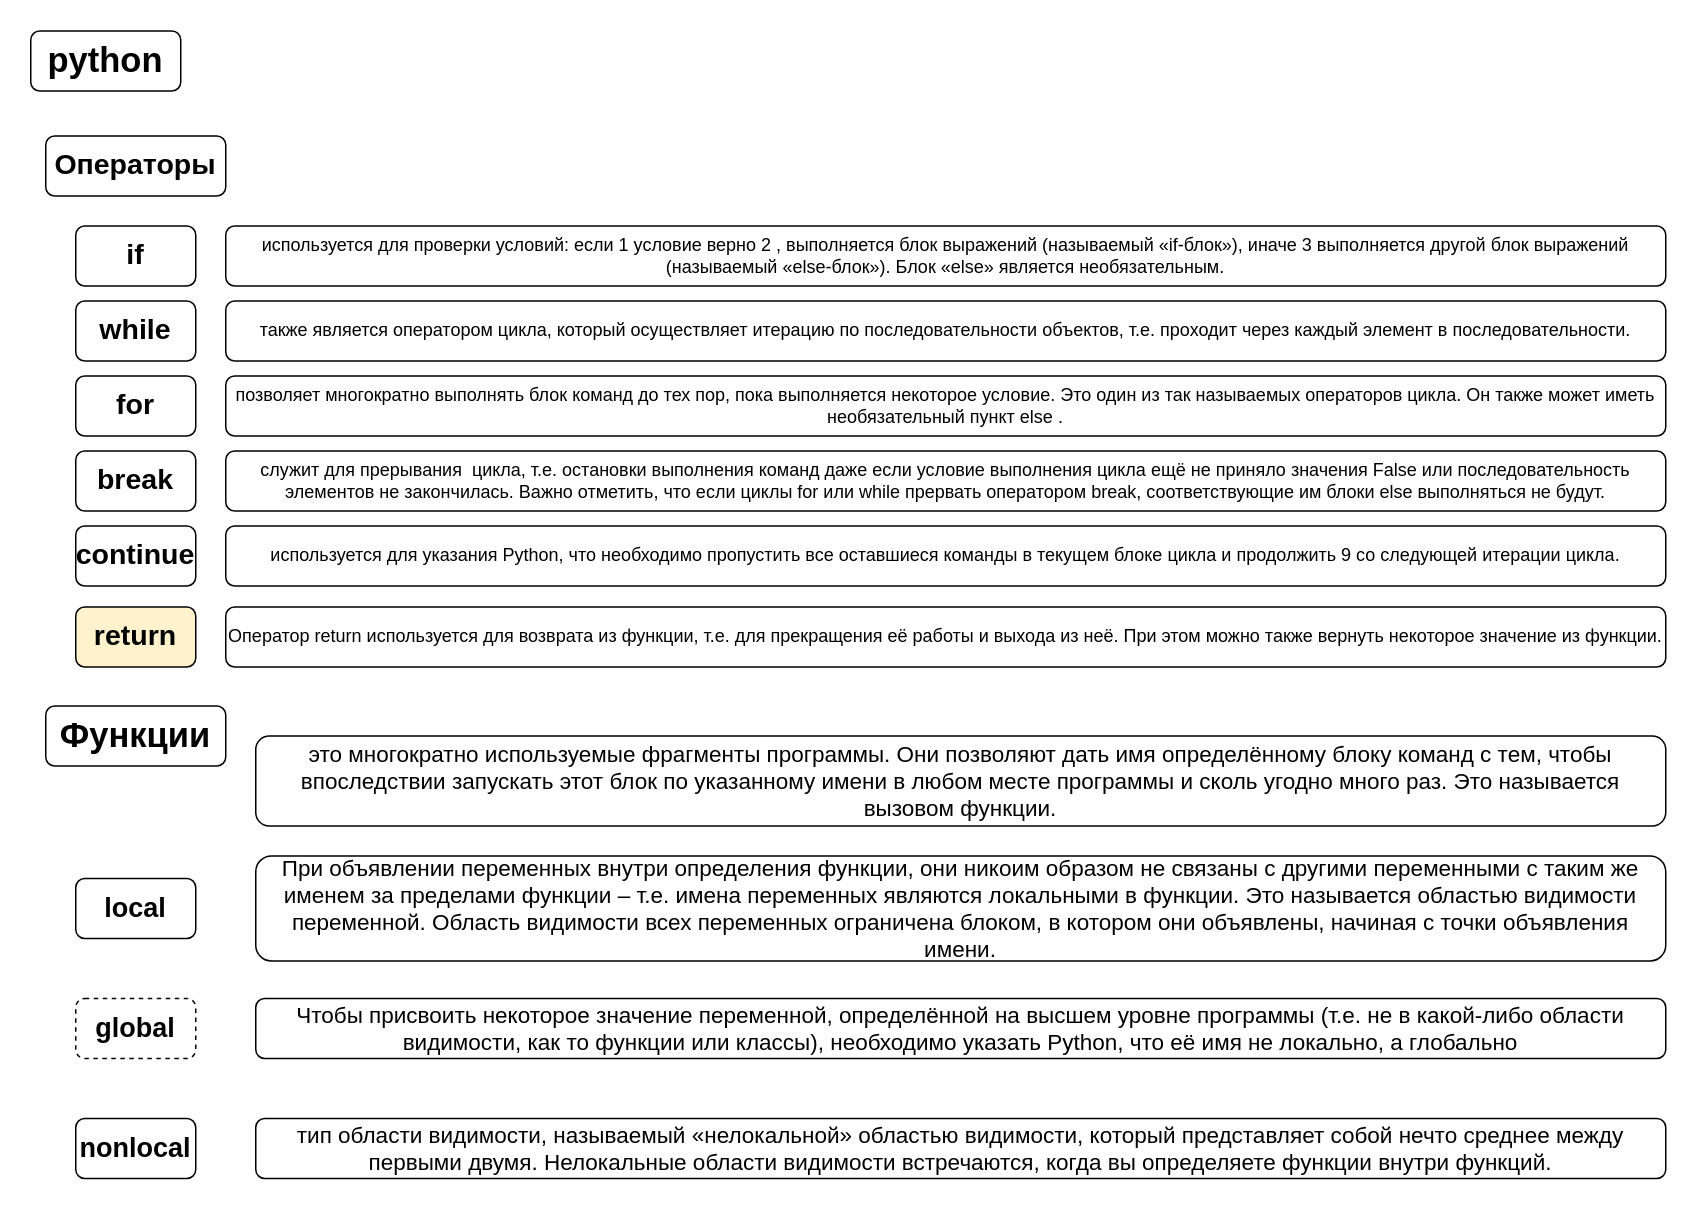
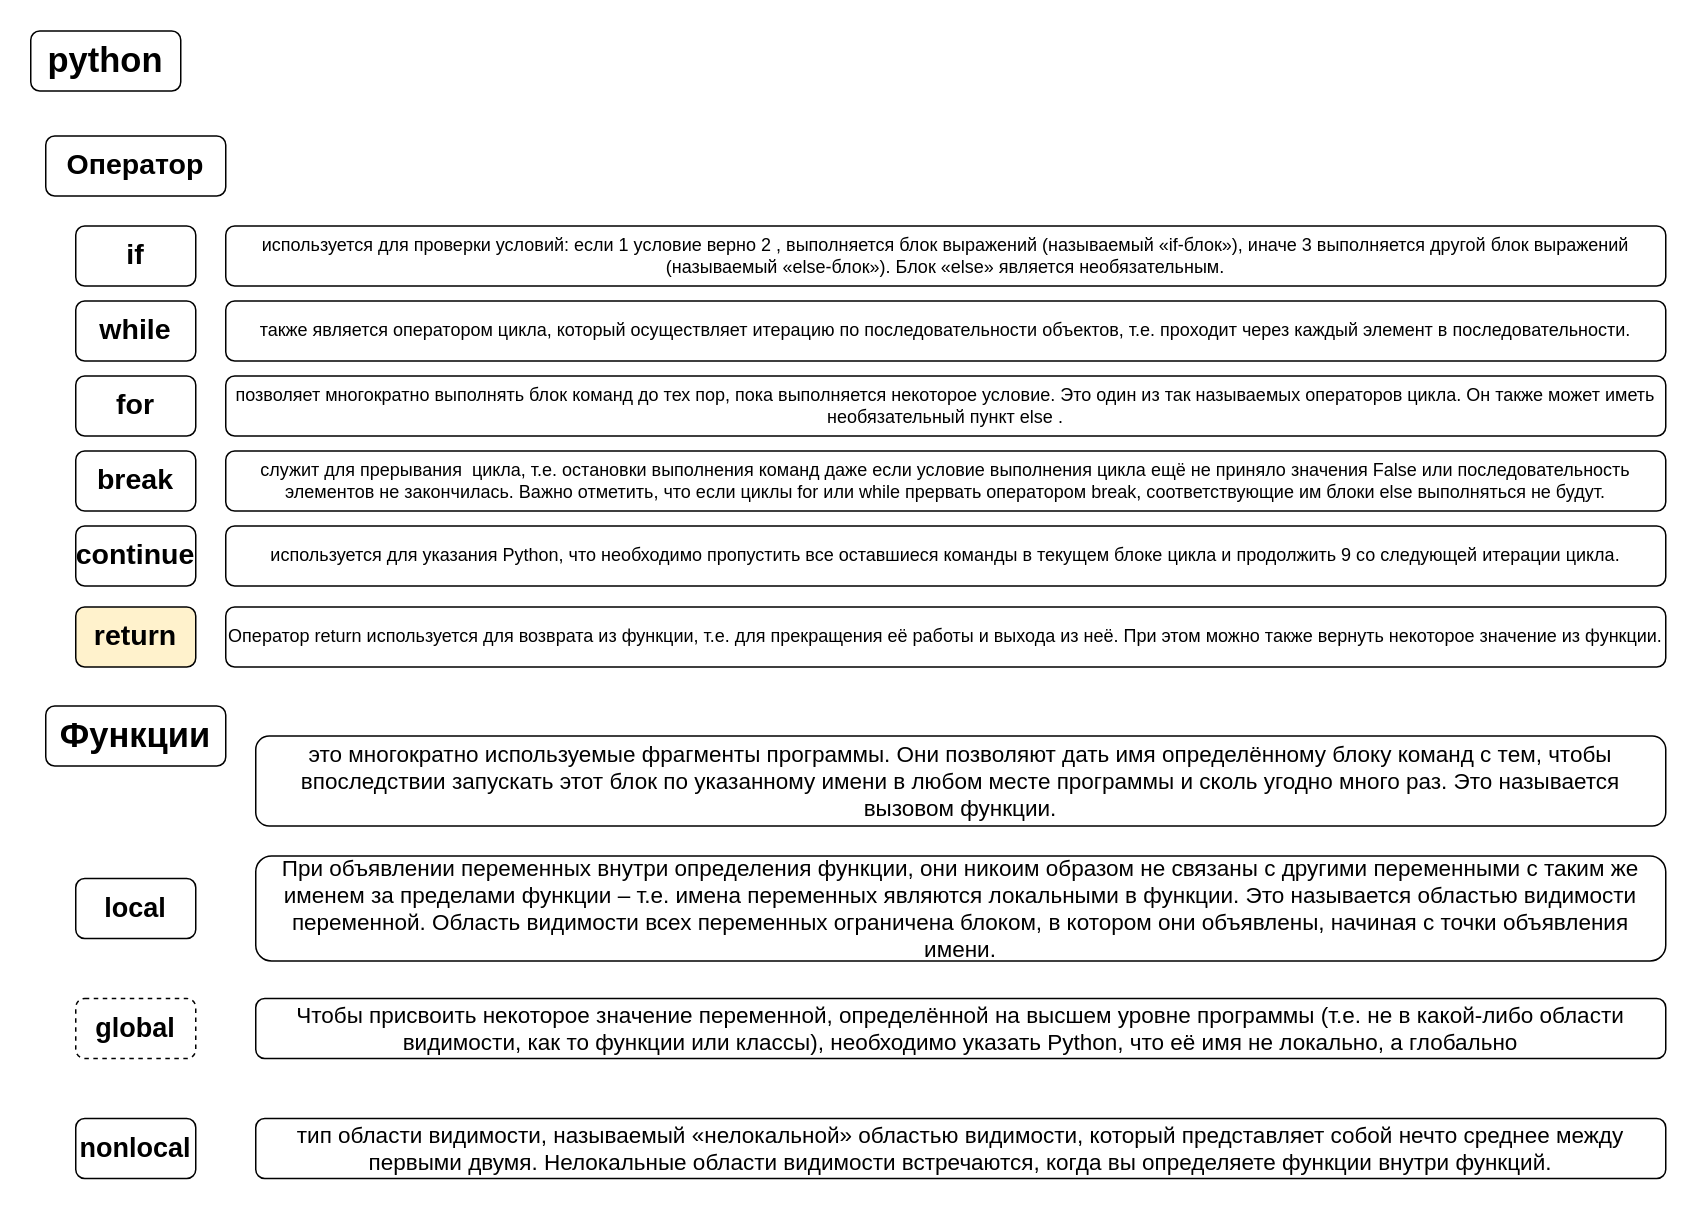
(136, 166) -> (136, 166)
